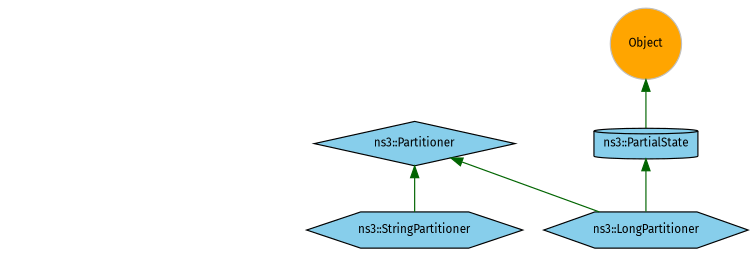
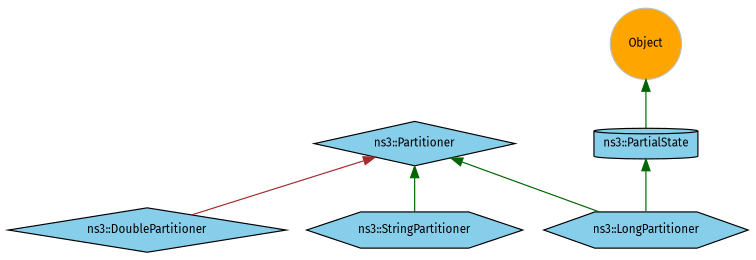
none -> (147, 230)
